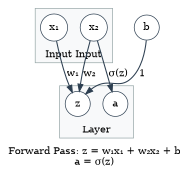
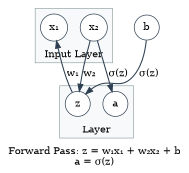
(74, 55) -> (74, 55)
(63, 67) -> (64, 71)
(143, 74) -> (149, 74)
